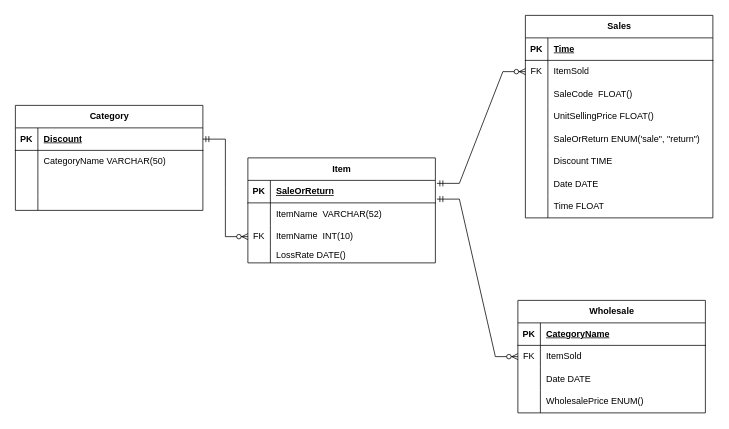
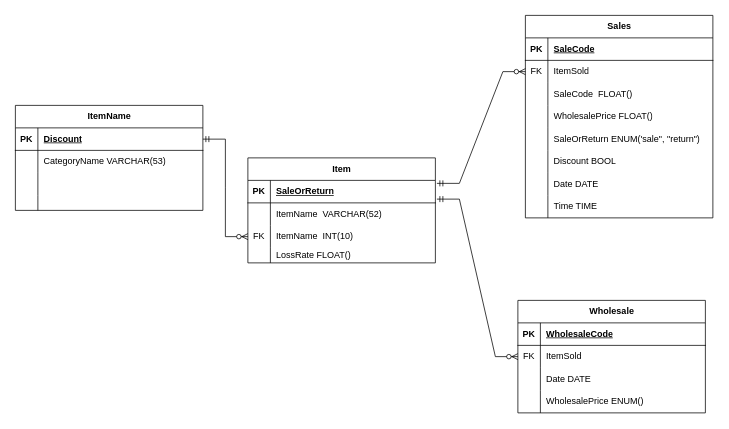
(563, 49) -> (573, 49)
(110, 117) -> (110, 117)
(607, 117) -> (605, 117)
(103, 162) -> (103, 162)
(584, 162) -> (584, 162)
(577, 207) -> (574, 207)
(313, 255) -> (316, 255)
(577, 334) -> (577, 334)
